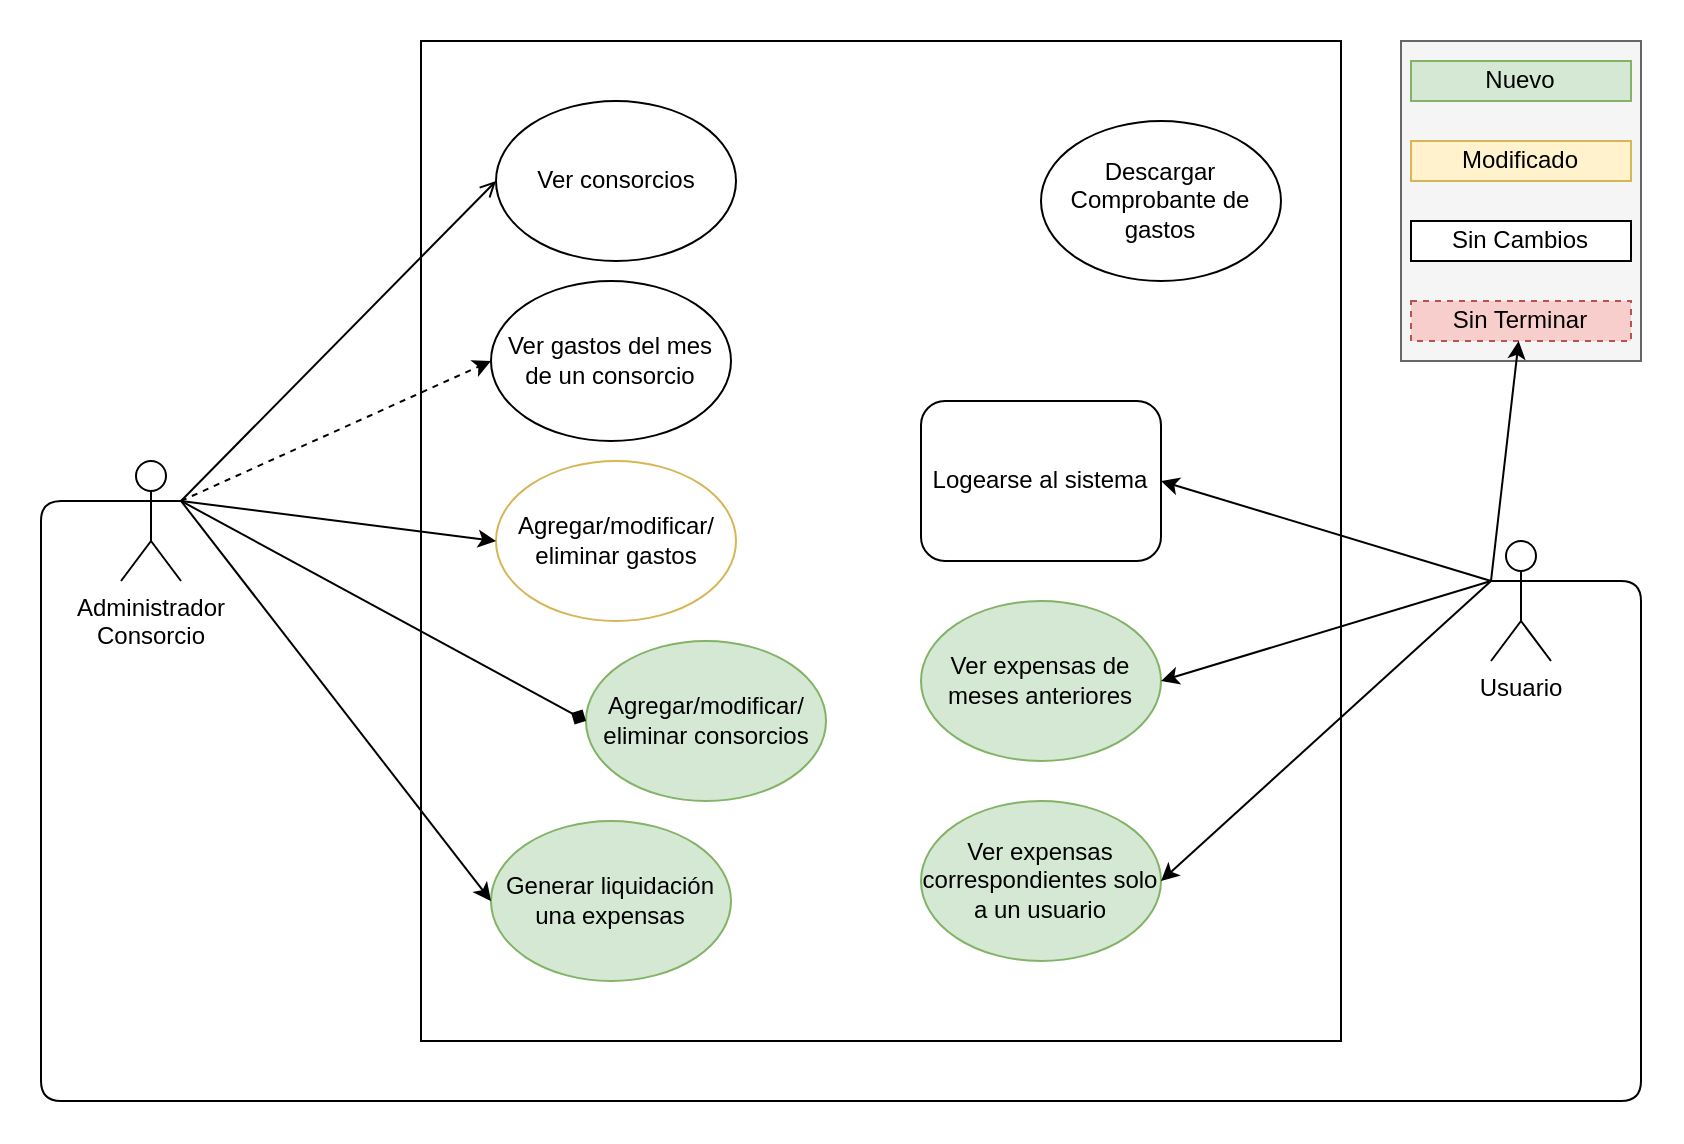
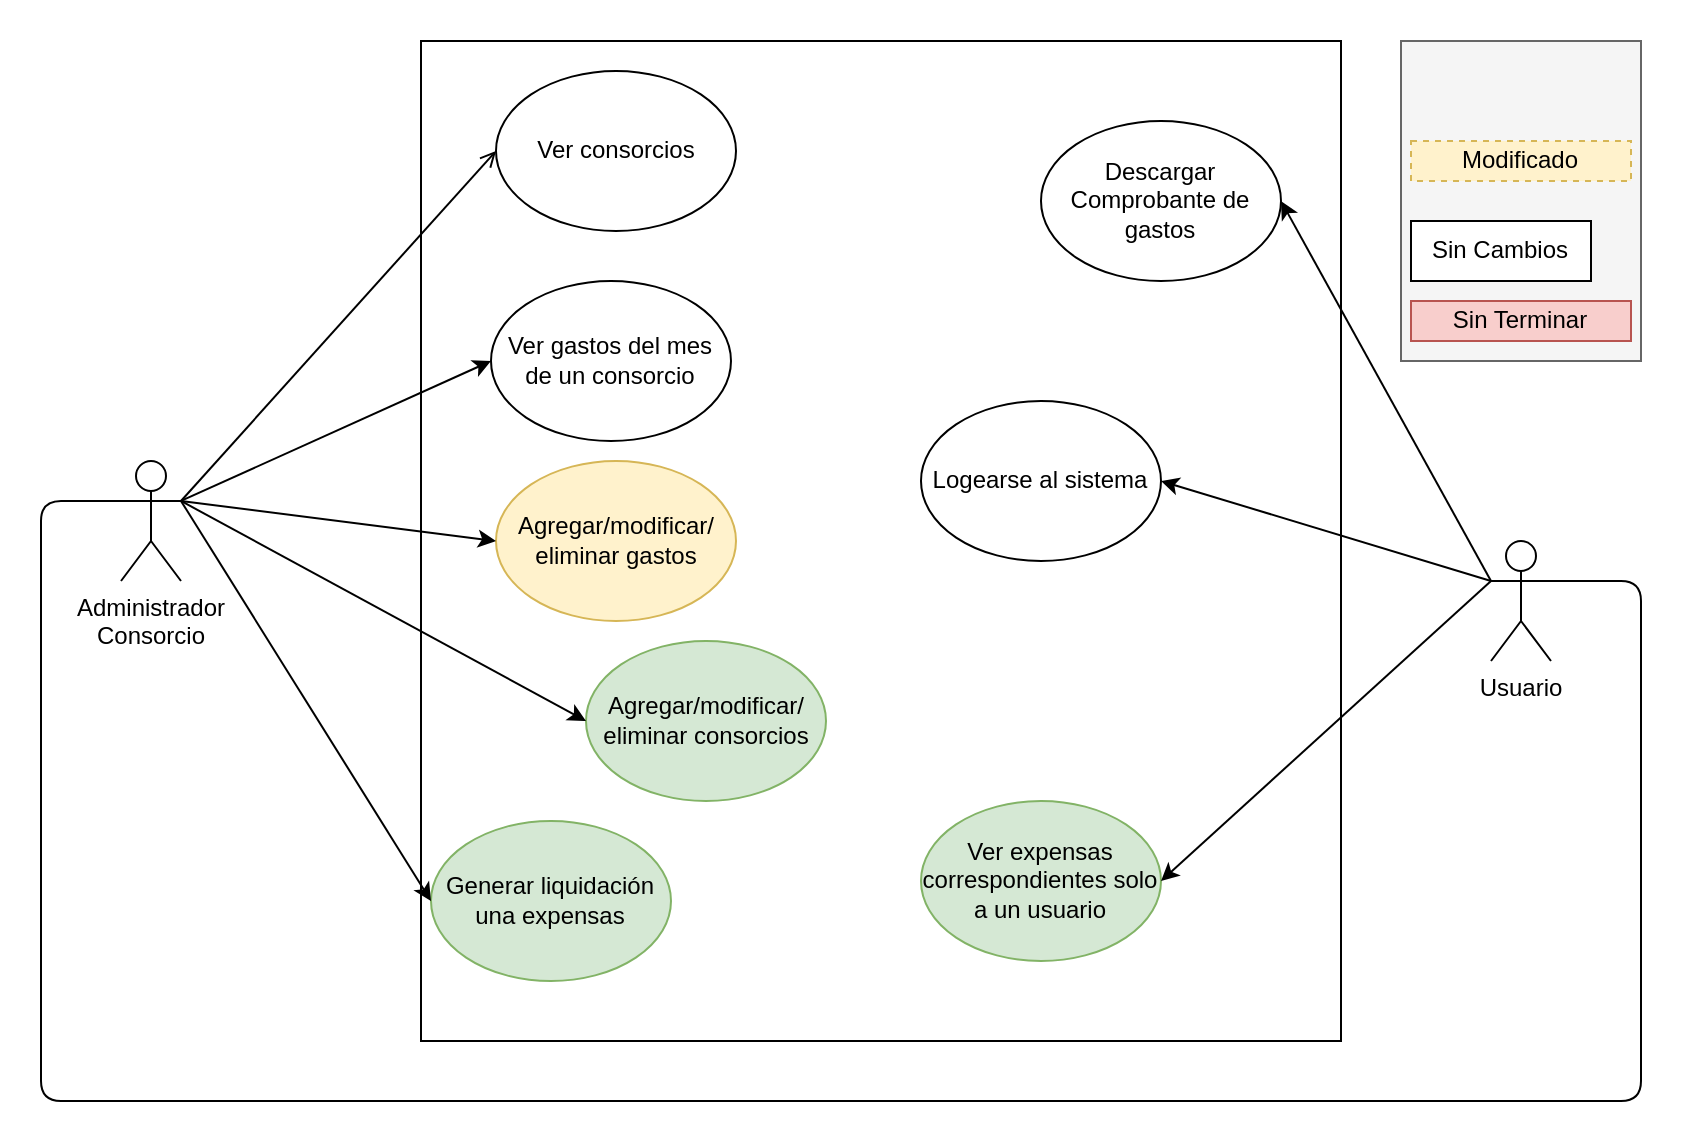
(1521, 81) -> none
(1521, 161) -> (1521, 161)
(616, 181) -> (616, 151)
(1521, 241) -> (1501, 251)
(1521, 321) -> (1521, 321)
(332, 433) -> (332, 433)
(1504, 465) -> (1387, 393)
(1041, 481) -> (1041, 481)
(616, 541) -> (616, 541)
(1329, 630) -> none
(1041, 681) -> none
(572, 713) -> (572, 713)
(611, 901) -> (551, 901)
